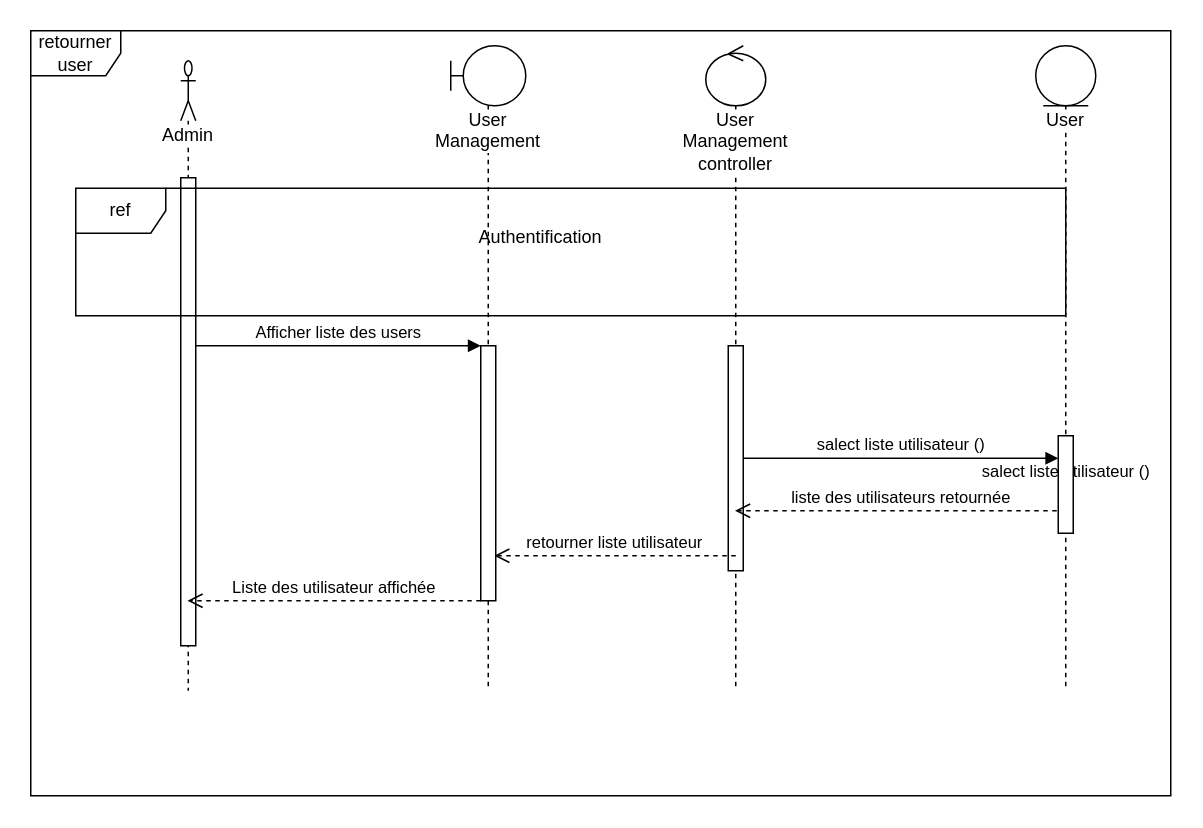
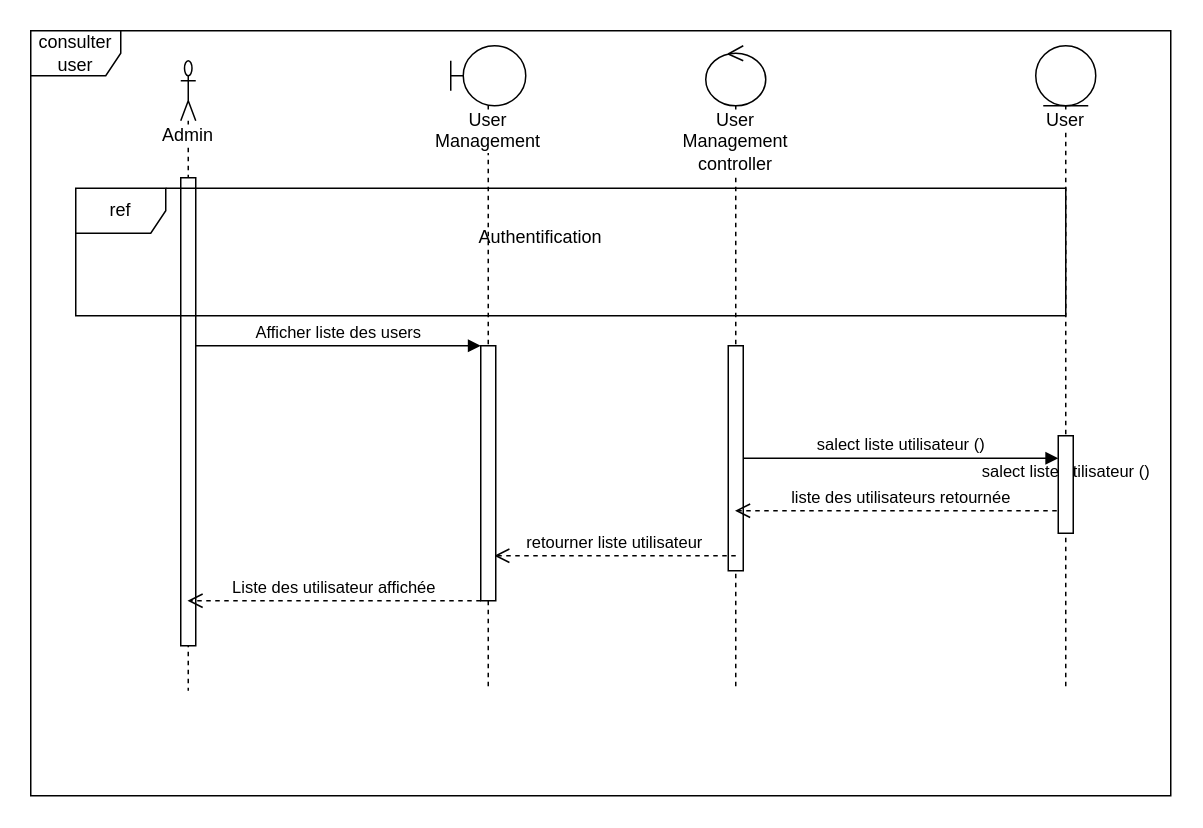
(76, 53) -> (76, 53)
